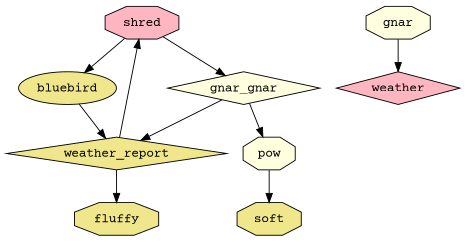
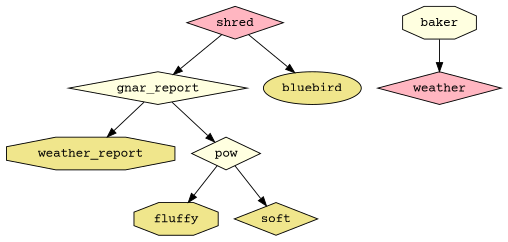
(142, 23) -> (235, 23)
(398, 23) -> (440, 23)
(244, 88) -> (158, 88)
(128, 93) -> none
(90, 118) -> none
(117, 154) -> (91, 154)
(269, 154) -> (226, 154)
(117, 182) -> (206, 180)
(269, 219) -> (276, 219)
